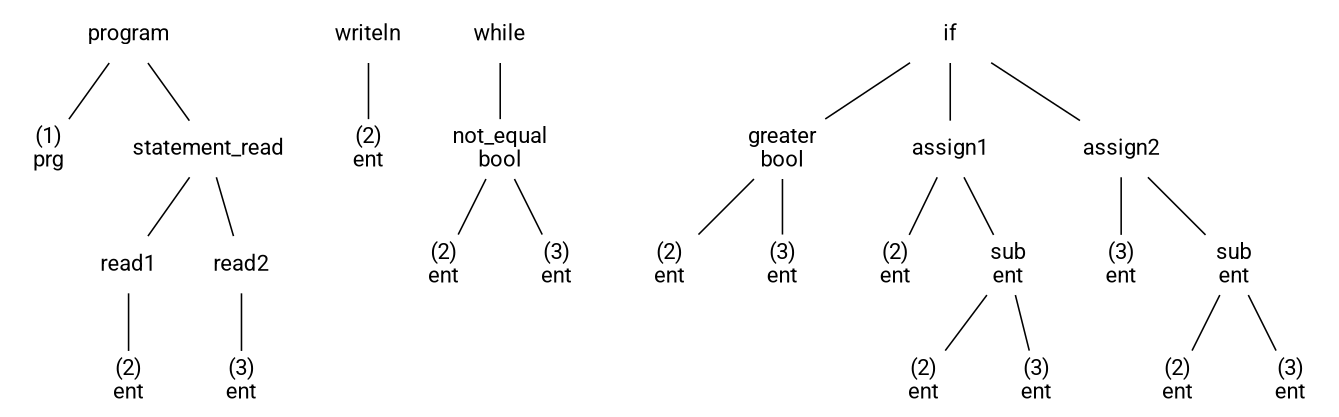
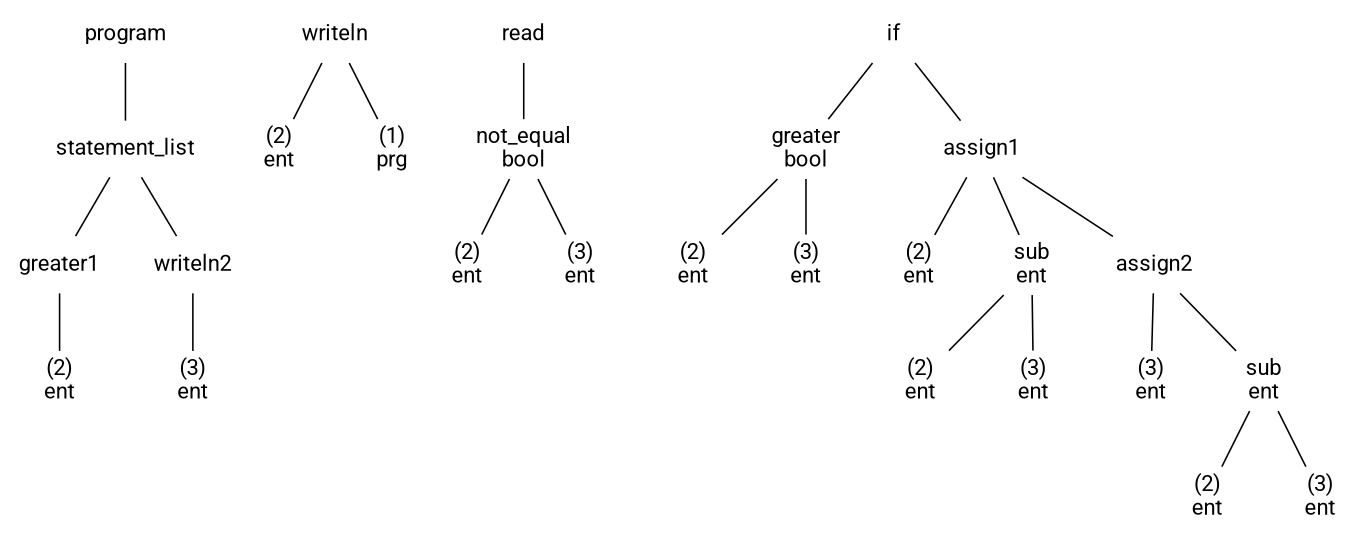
(500, 34) -> (524, 34)
(89, 91) -> (363, 91)
(1036, 92) -> (1068, 207)
(209, 149) -> (125, 149)
(129, 265) -> (60, 265)
(241, 265) -> (193, 265)
